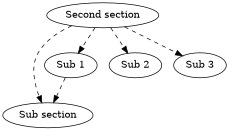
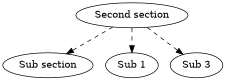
(135, 65) -> none
(61, 87) -> none
